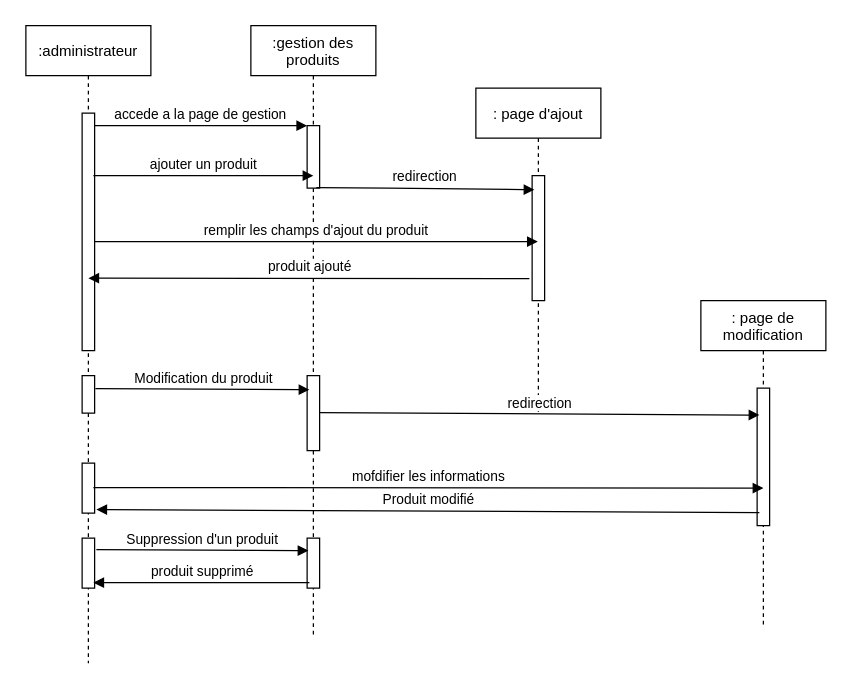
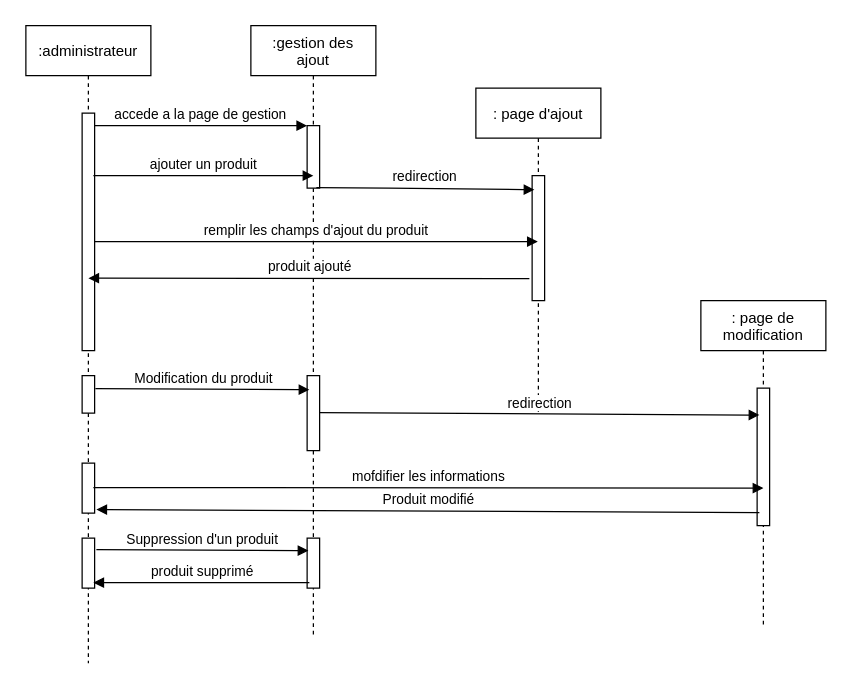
(313, 43) -> (313, 43)
